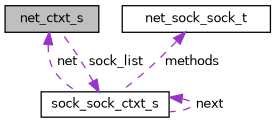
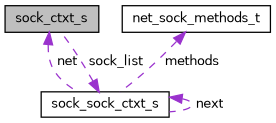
(52, 19) -> (52, 19)
(196, 19) -> (196, 19)
